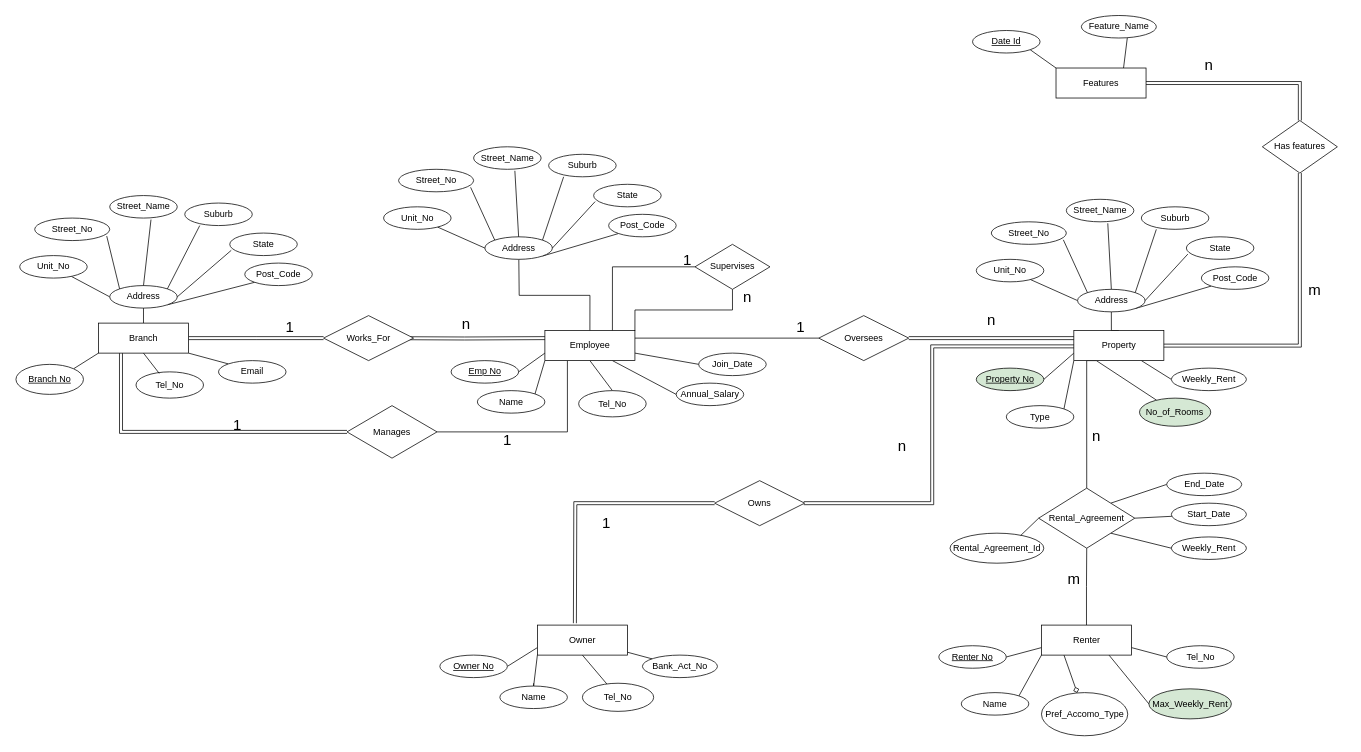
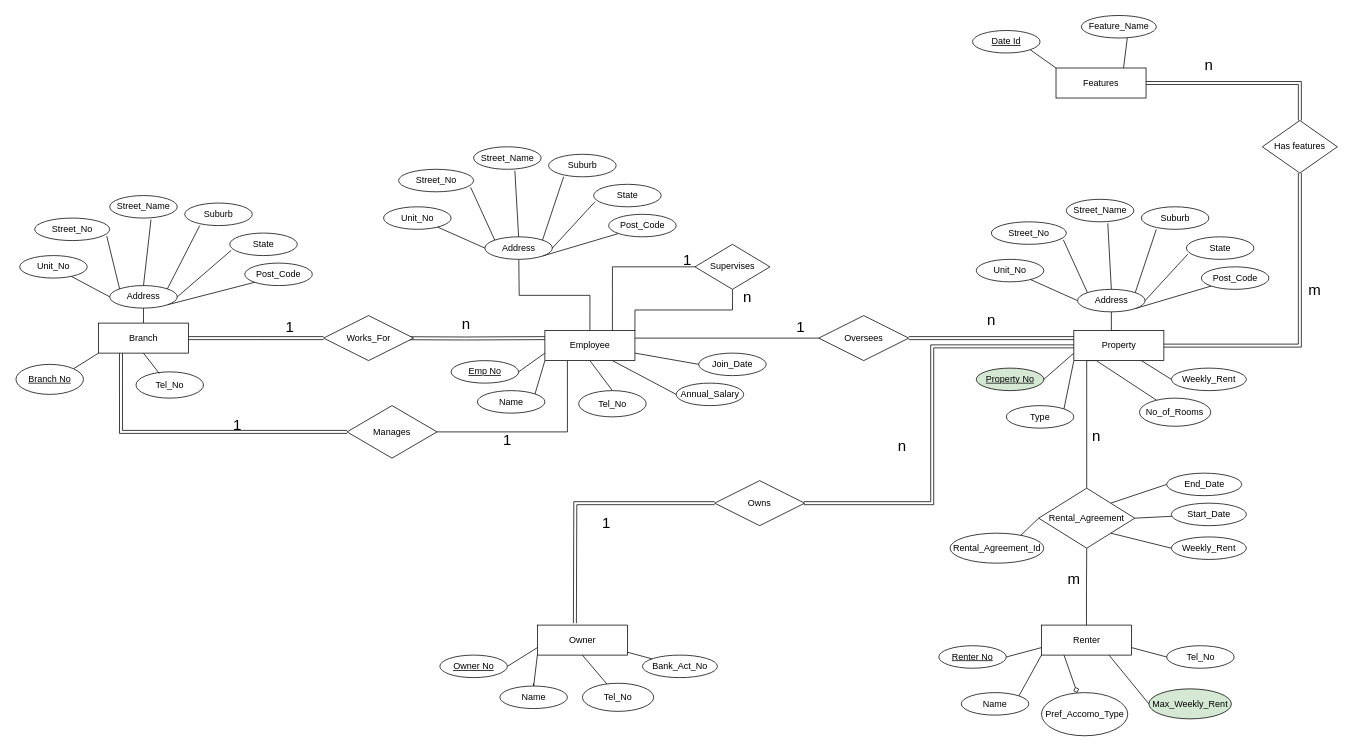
(208, 358) -> none
(252, 372) -> none
(1175, 412) -> (1175, 412)
